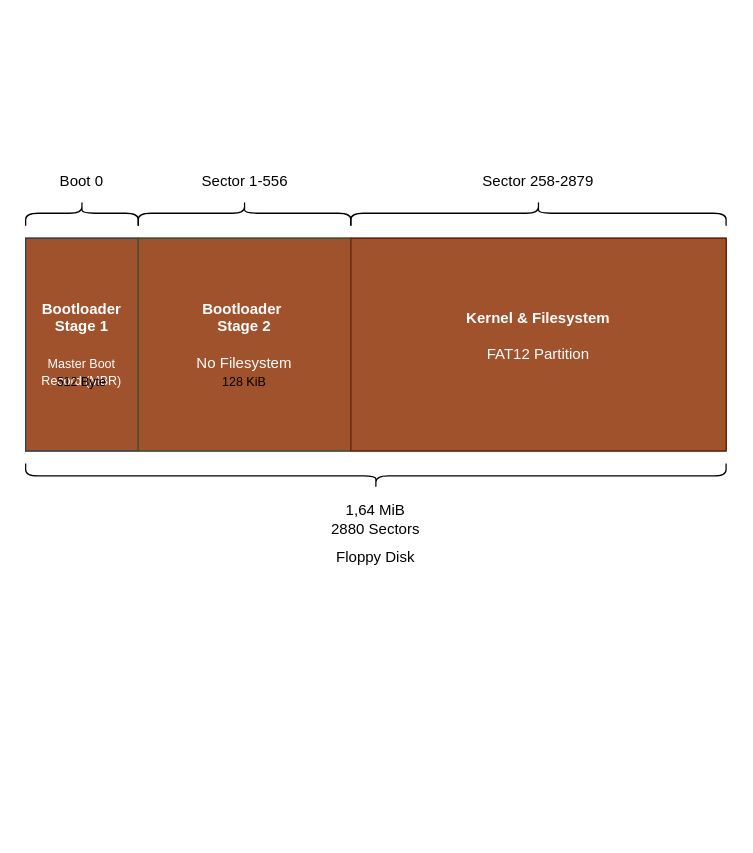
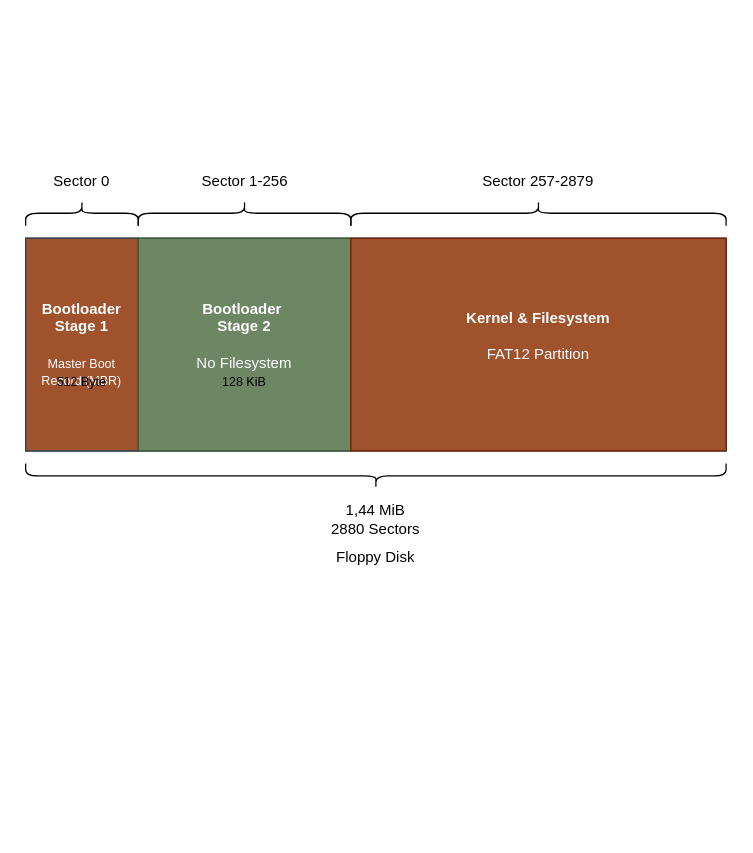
(82, 182) -> (82, 182)
(245, 182) -> (245, 182)
(538, 182) -> (538, 182)
(244, 344) -> (244, 344)
(376, 519) -> (376, 519)
